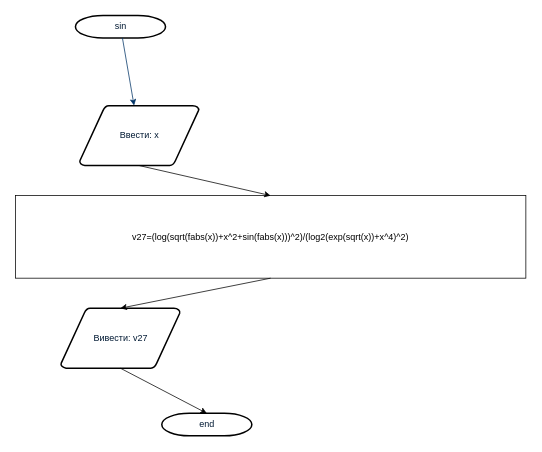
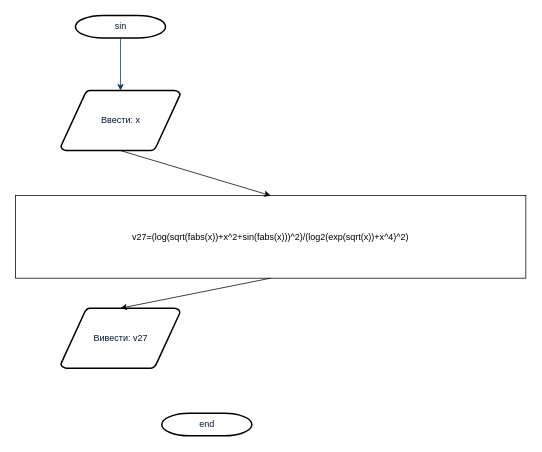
(139, 135) -> (120, 120)
(161, 389) -> none
